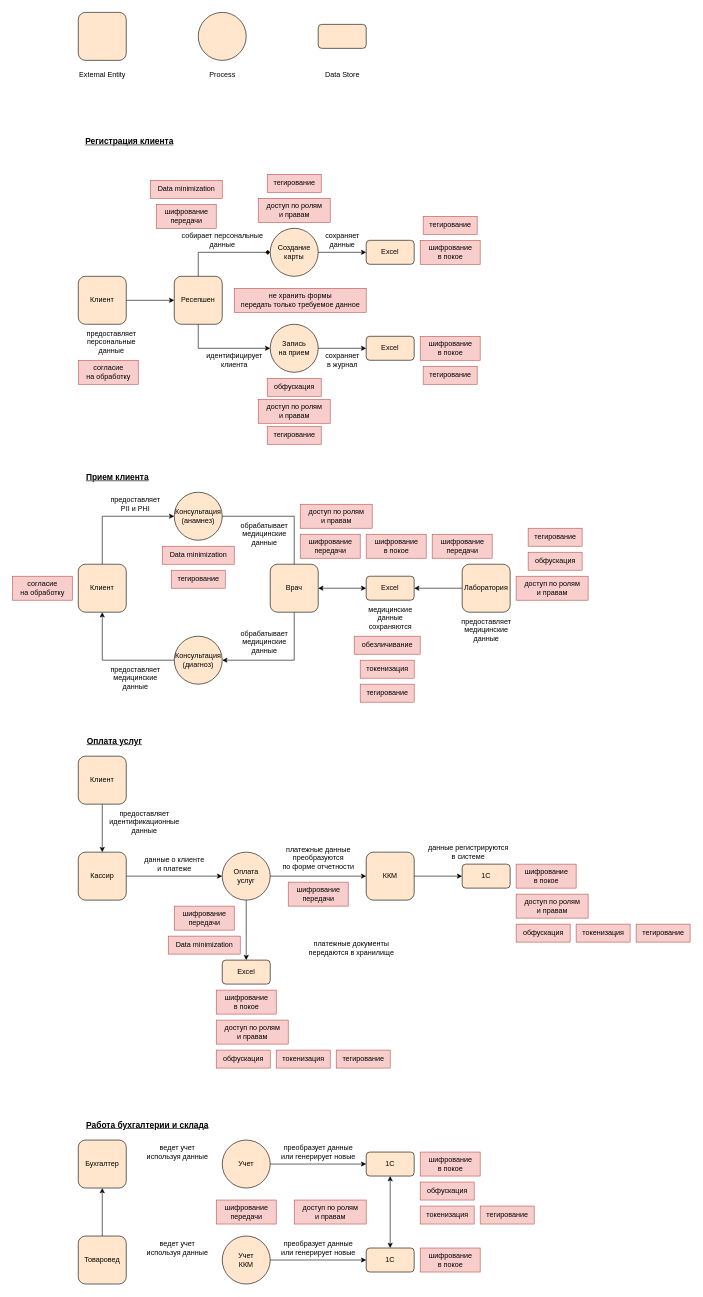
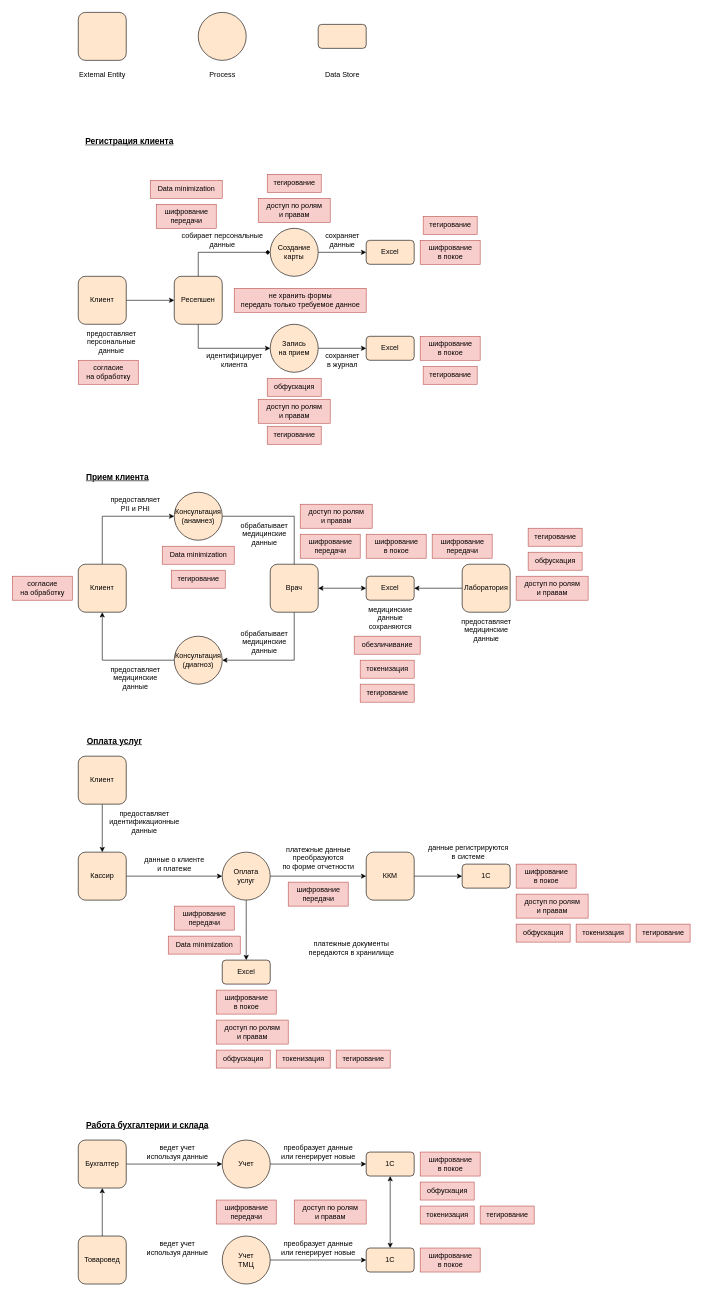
none -> (216, 1164)
(246, 1260) -> (246, 1260)
